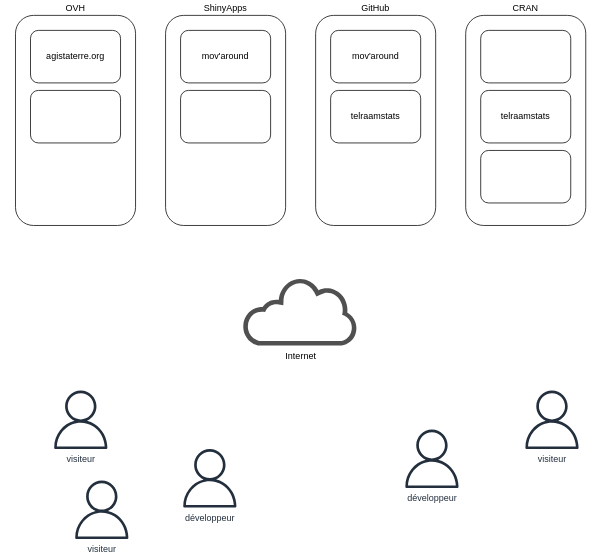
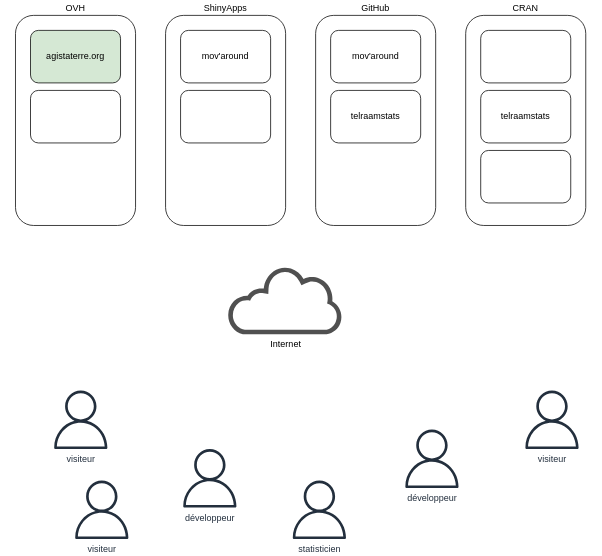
(75, 57) -> (75, 57)
(300, 312) -> (285, 300)
none -> (319, 510)
